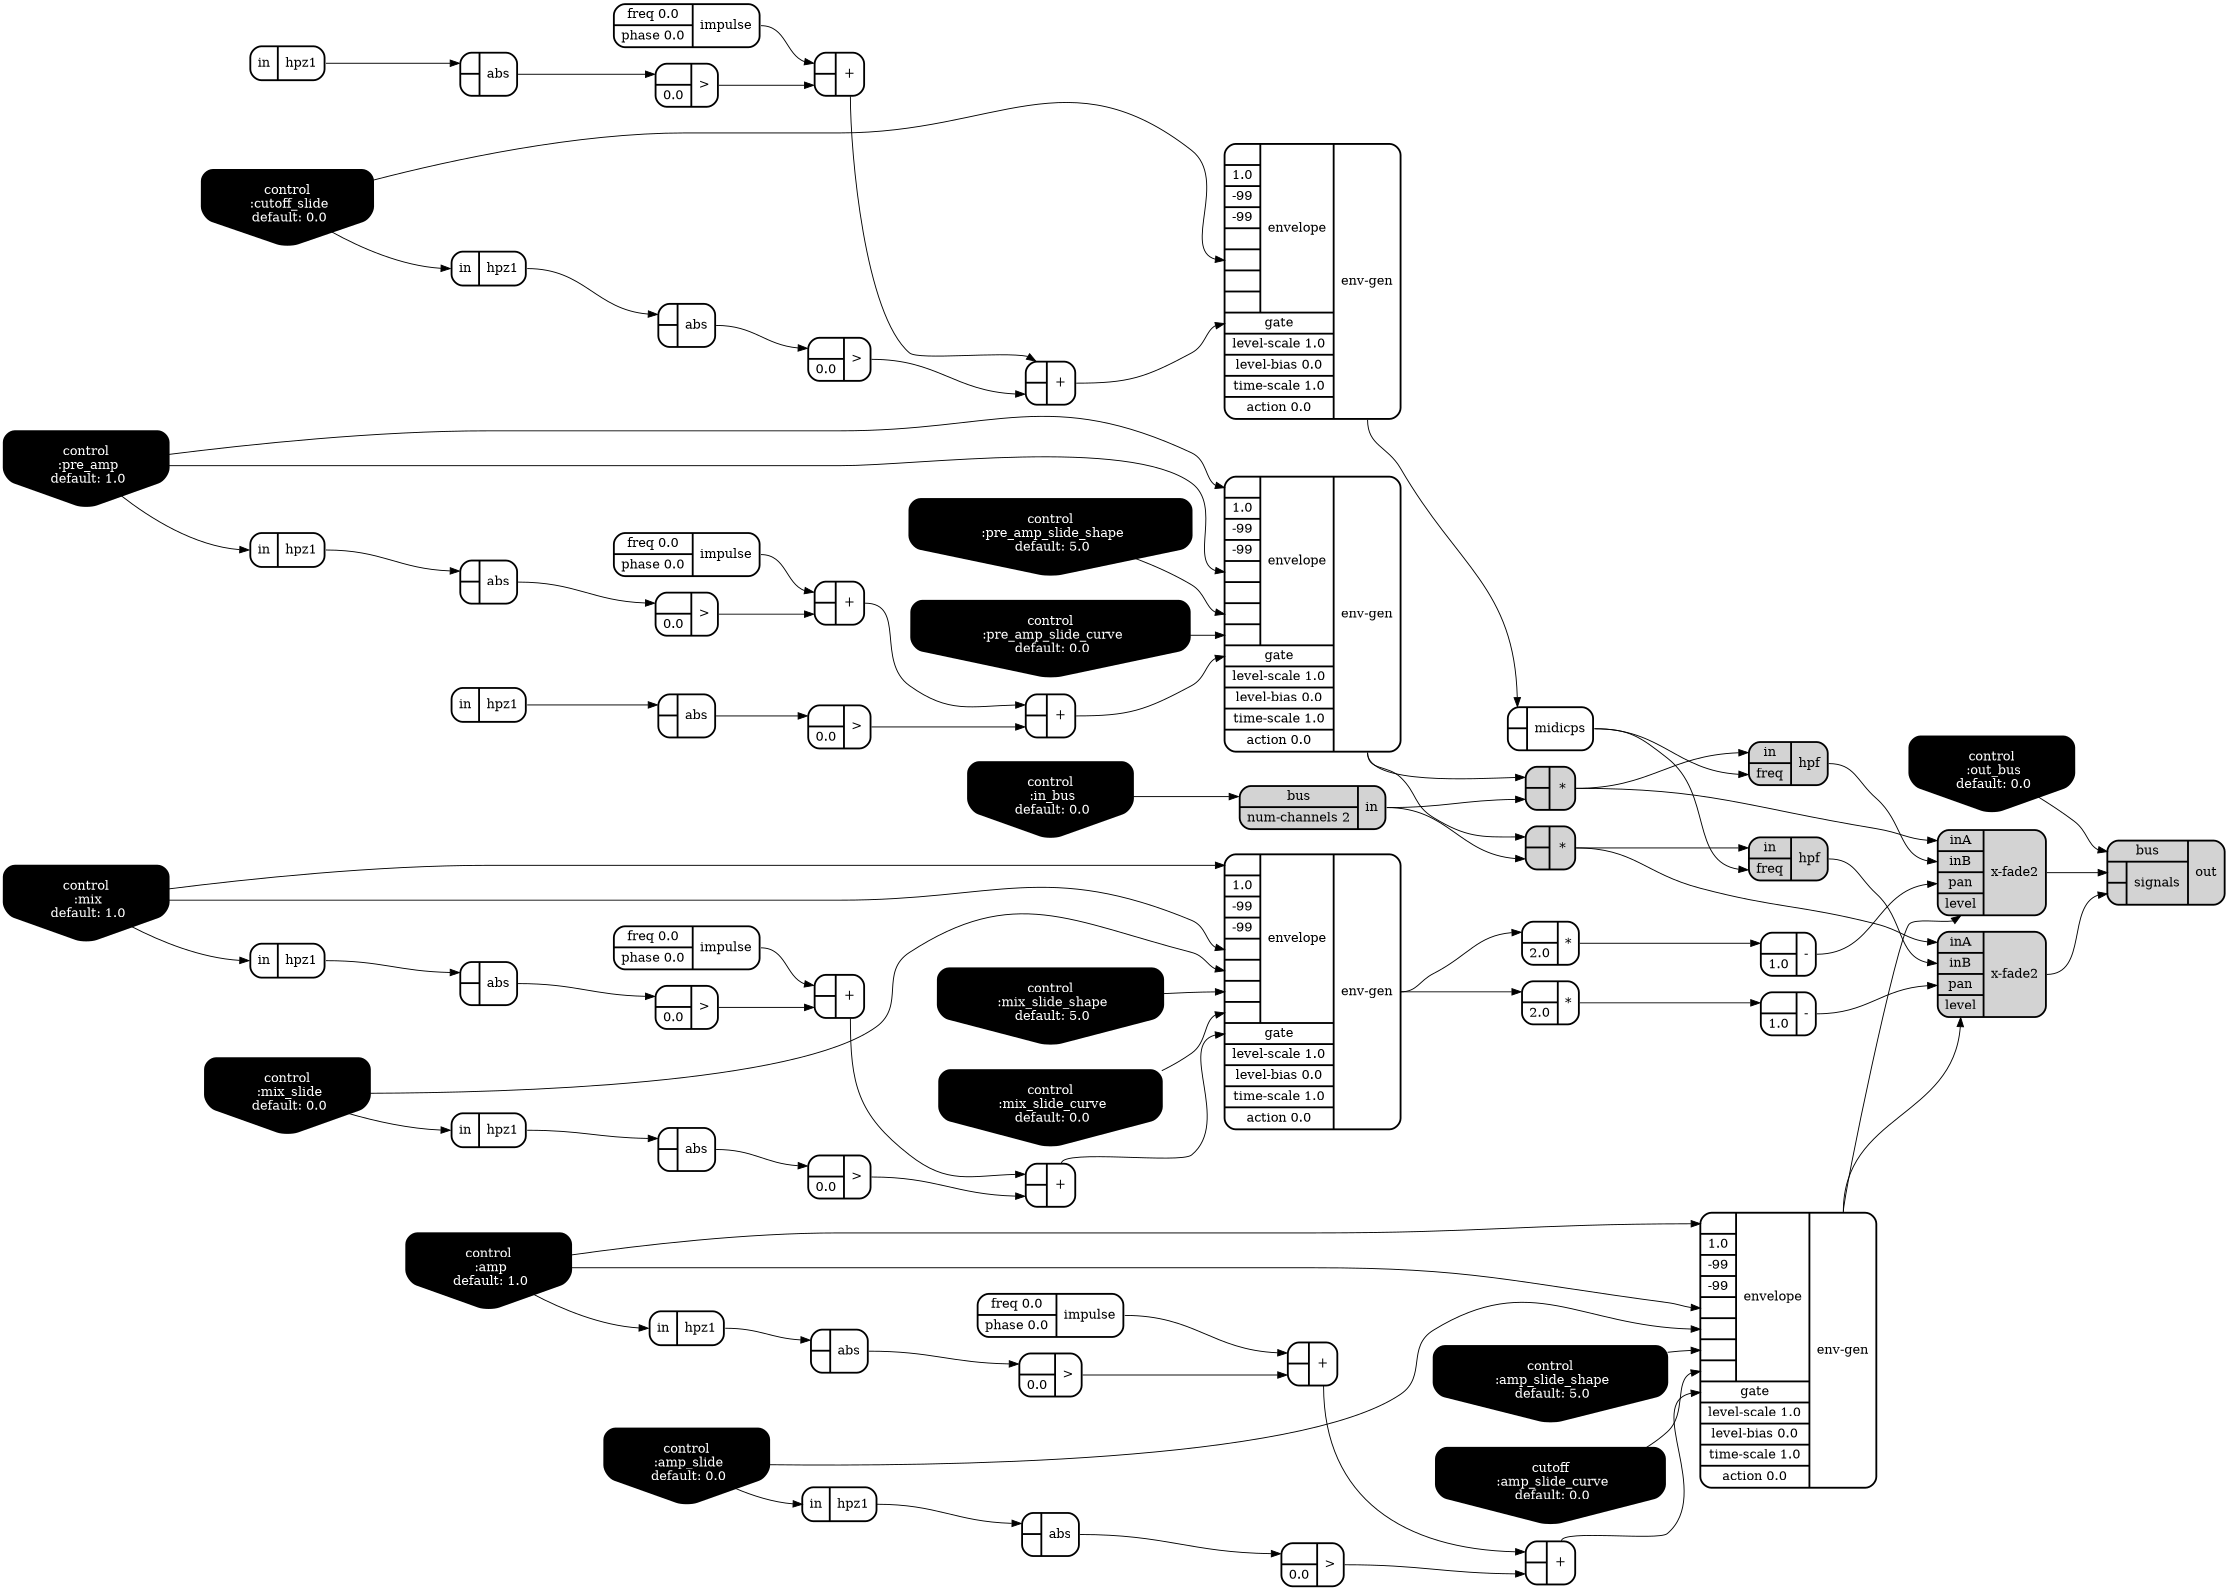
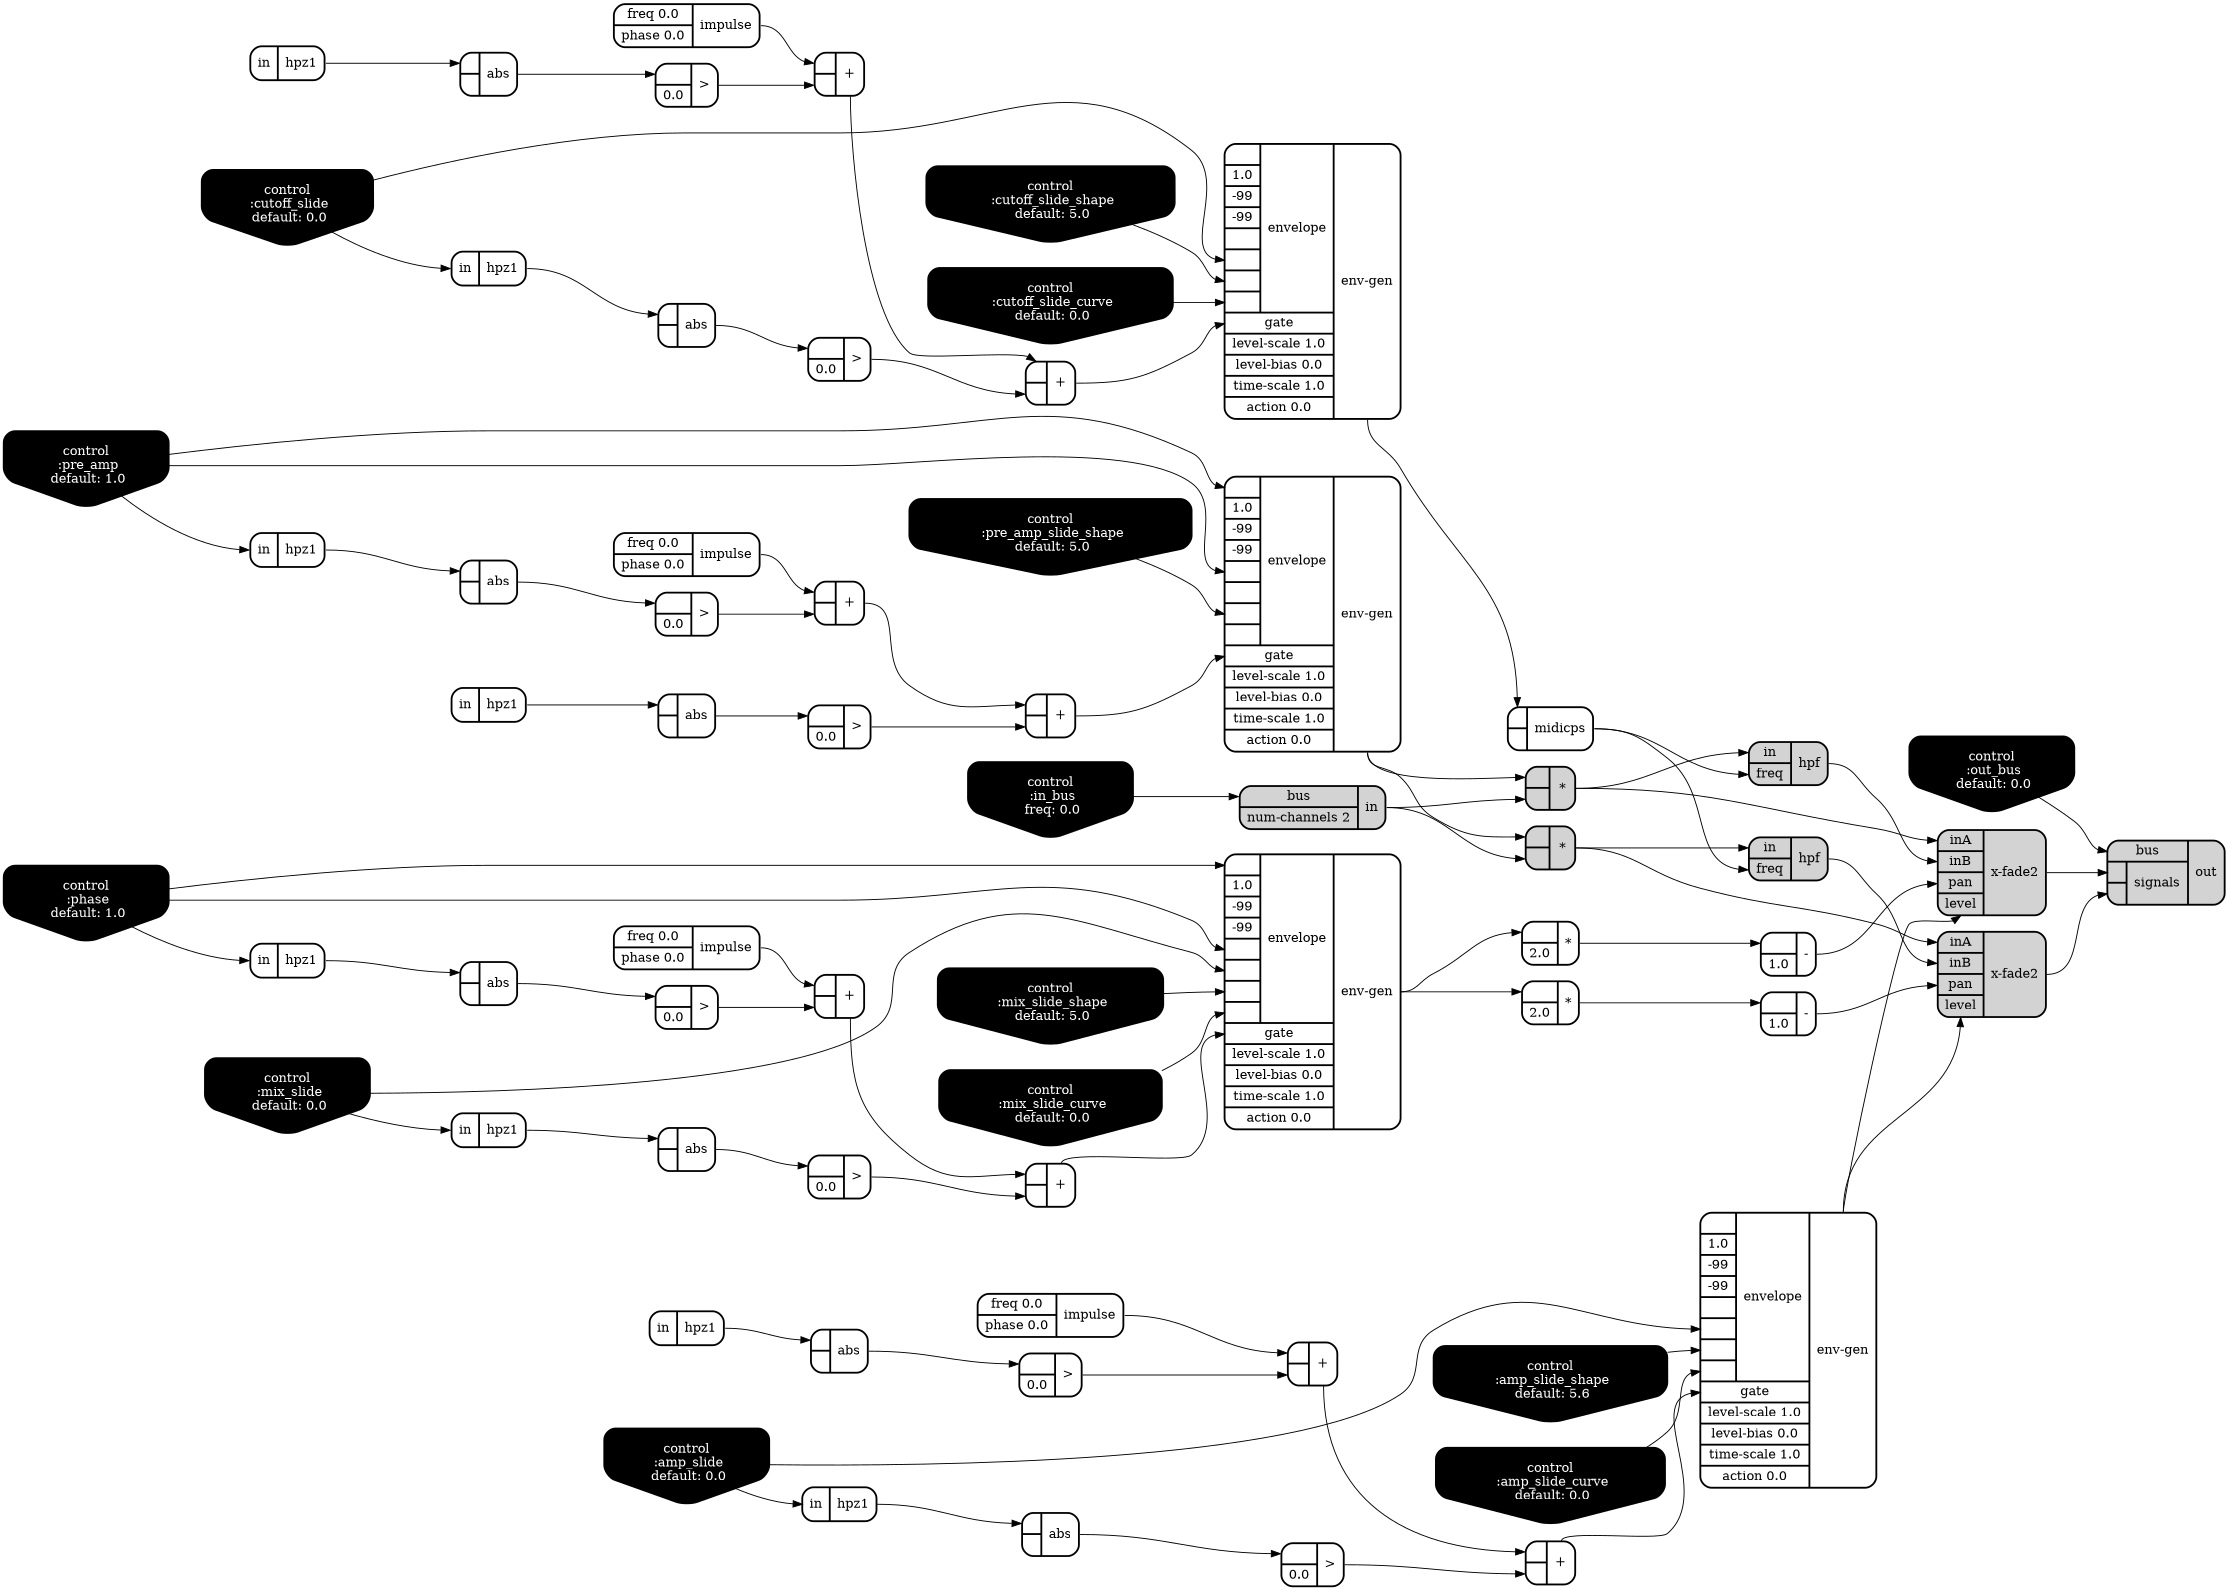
none -> (1050, 201)
none -> (1050, 302)
(1050, 635) -> none
(1050, 797) -> (1050, 797)
(86, 900) -> (86, 900)
(489, 1268) -> none
(1550, 1380) -> (1550, 1380)
(1550, 1482) -> (1550, 1482)
